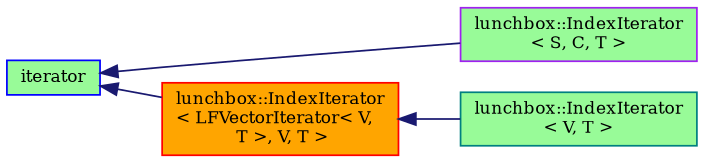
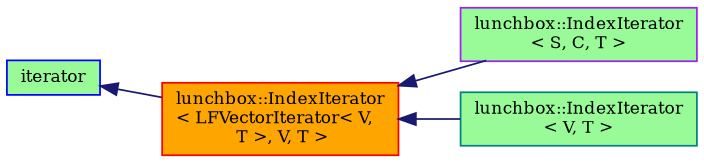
(289, 57) -> (451, 71)
